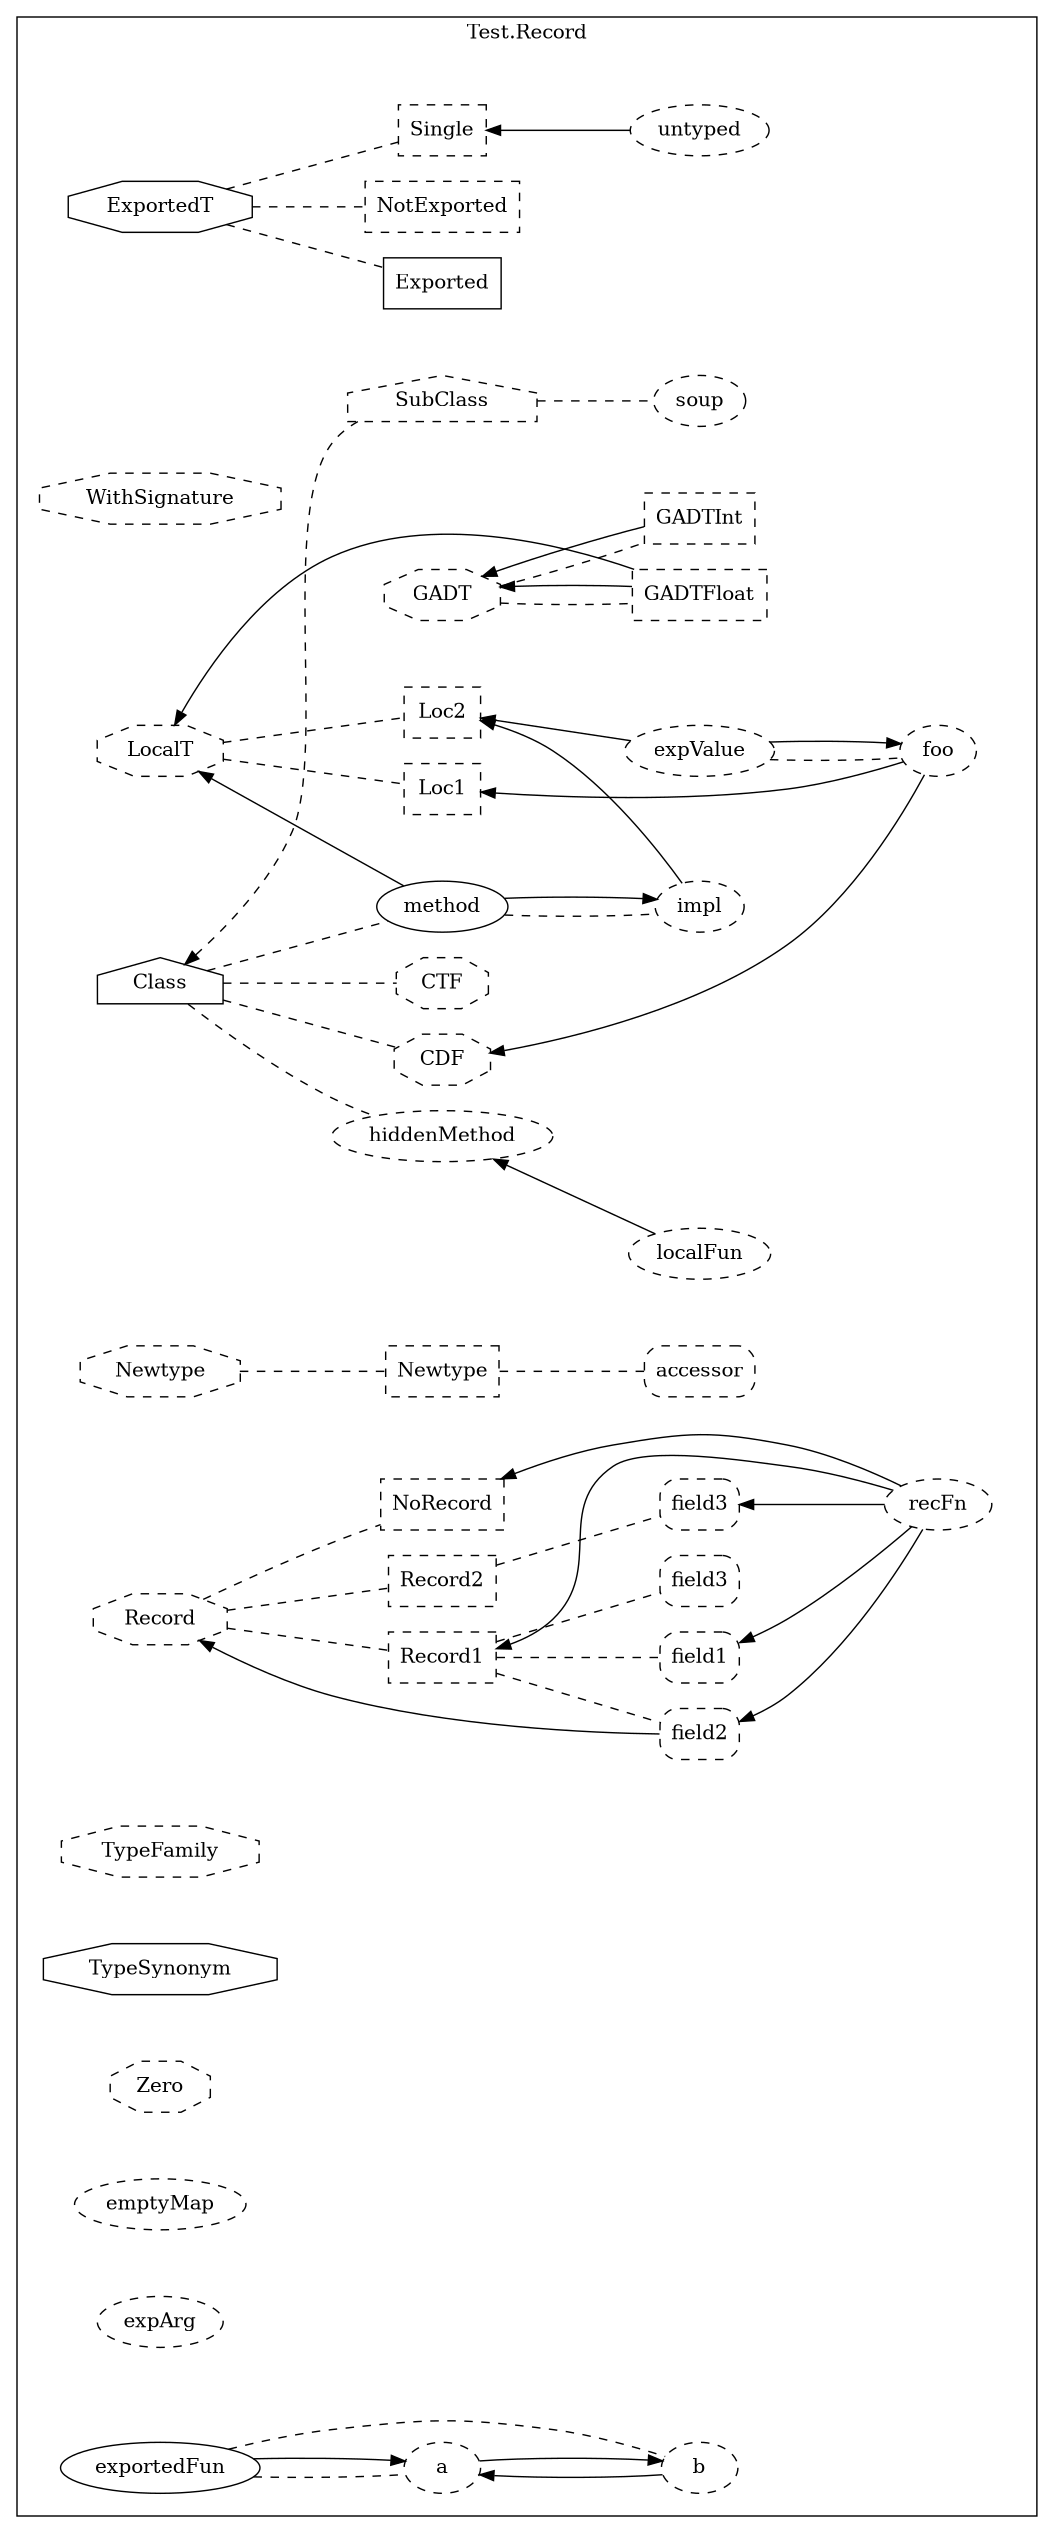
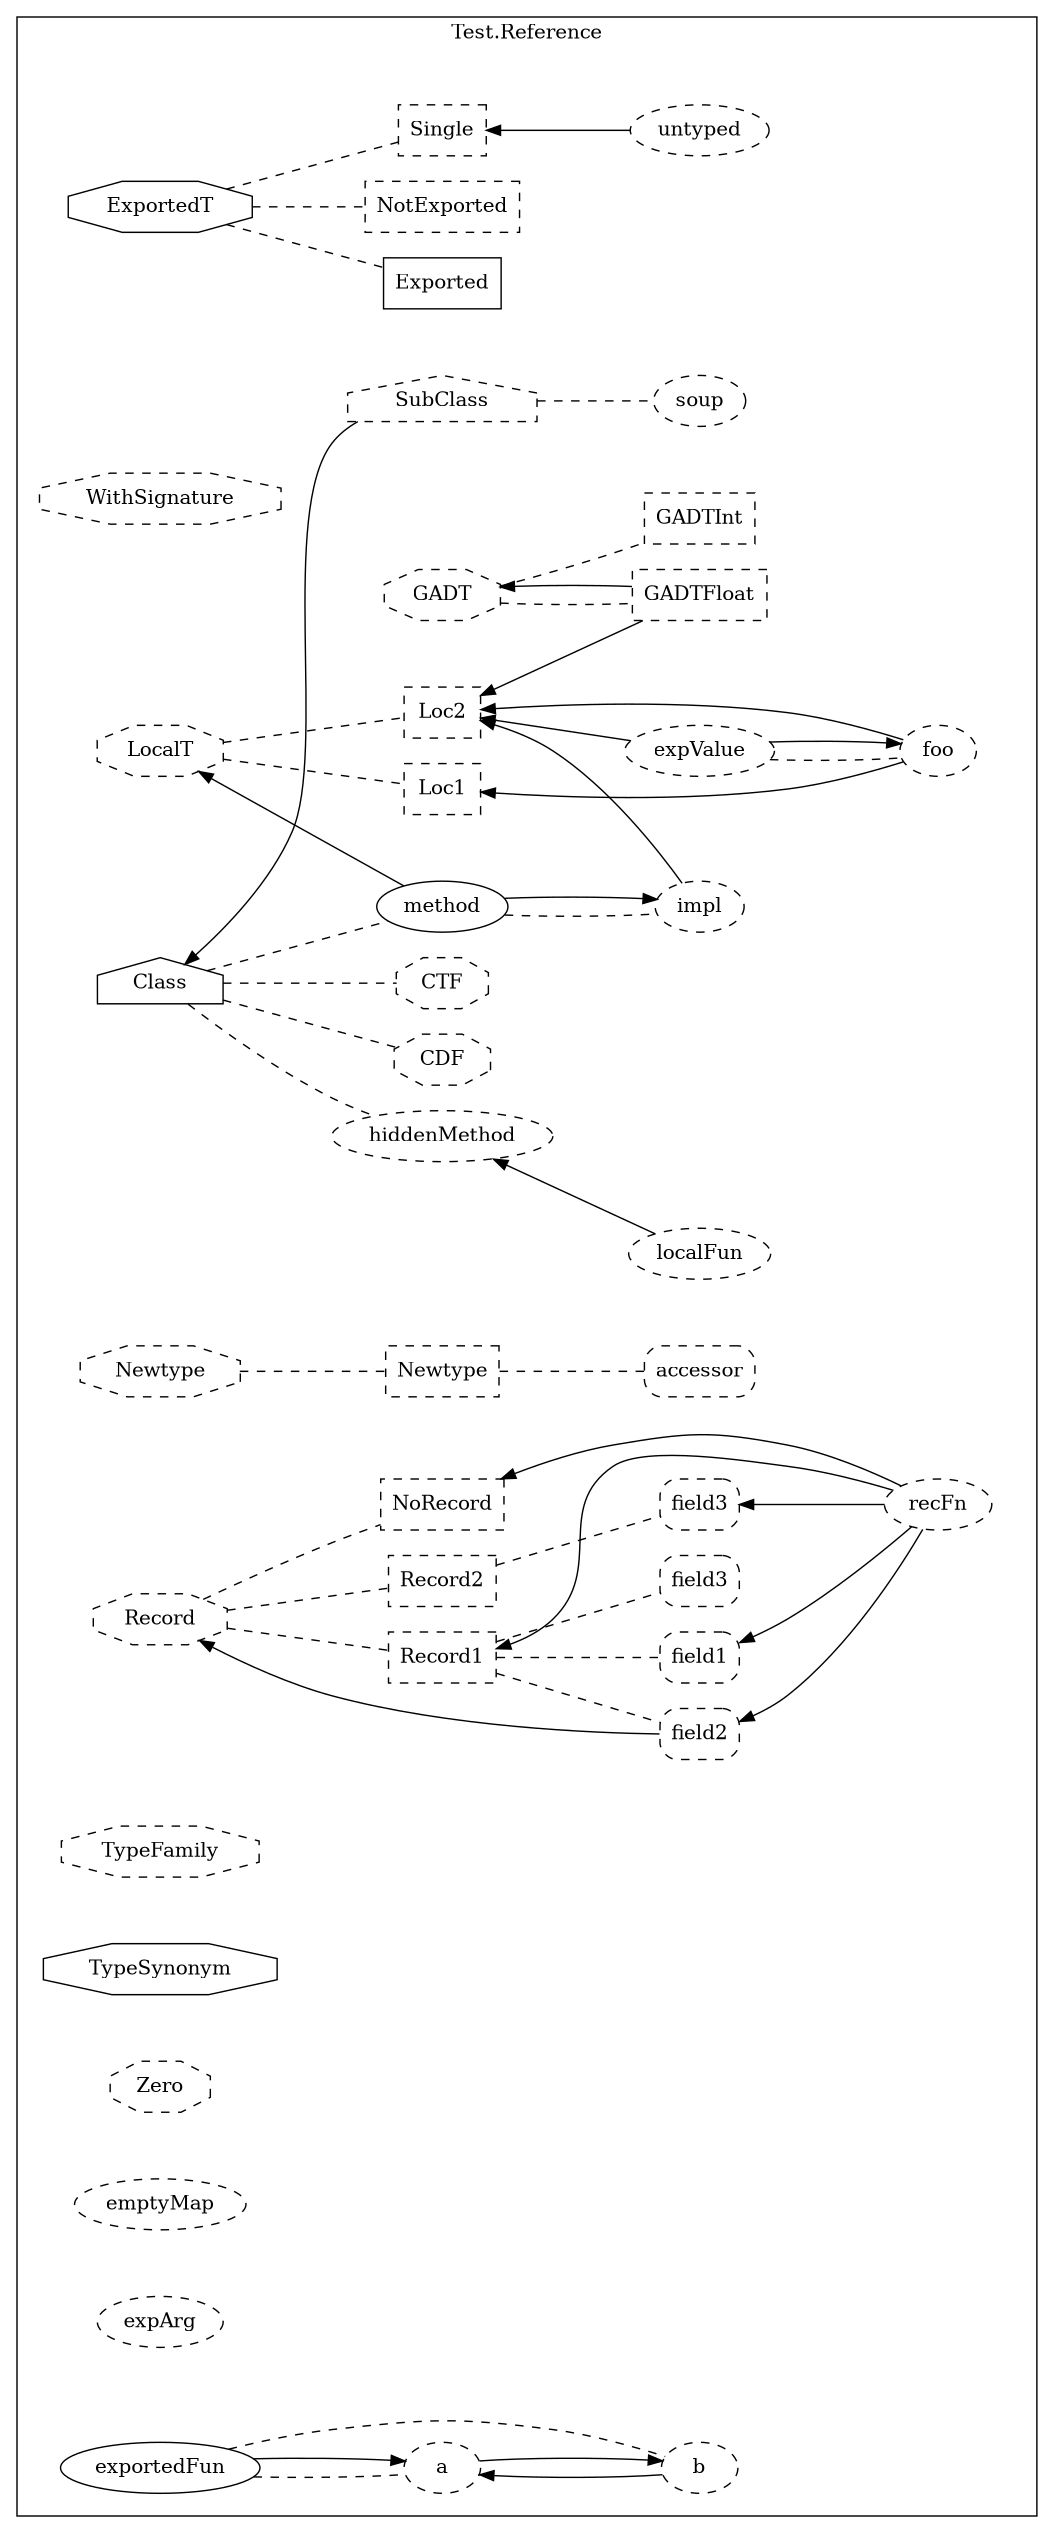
(527, 33) -> (527, 33)
(581, 544) -> none
(362, 546) -> (568, 655)
(306, 698) -> (306, 698)
(740, 973) -> (701, 706)
